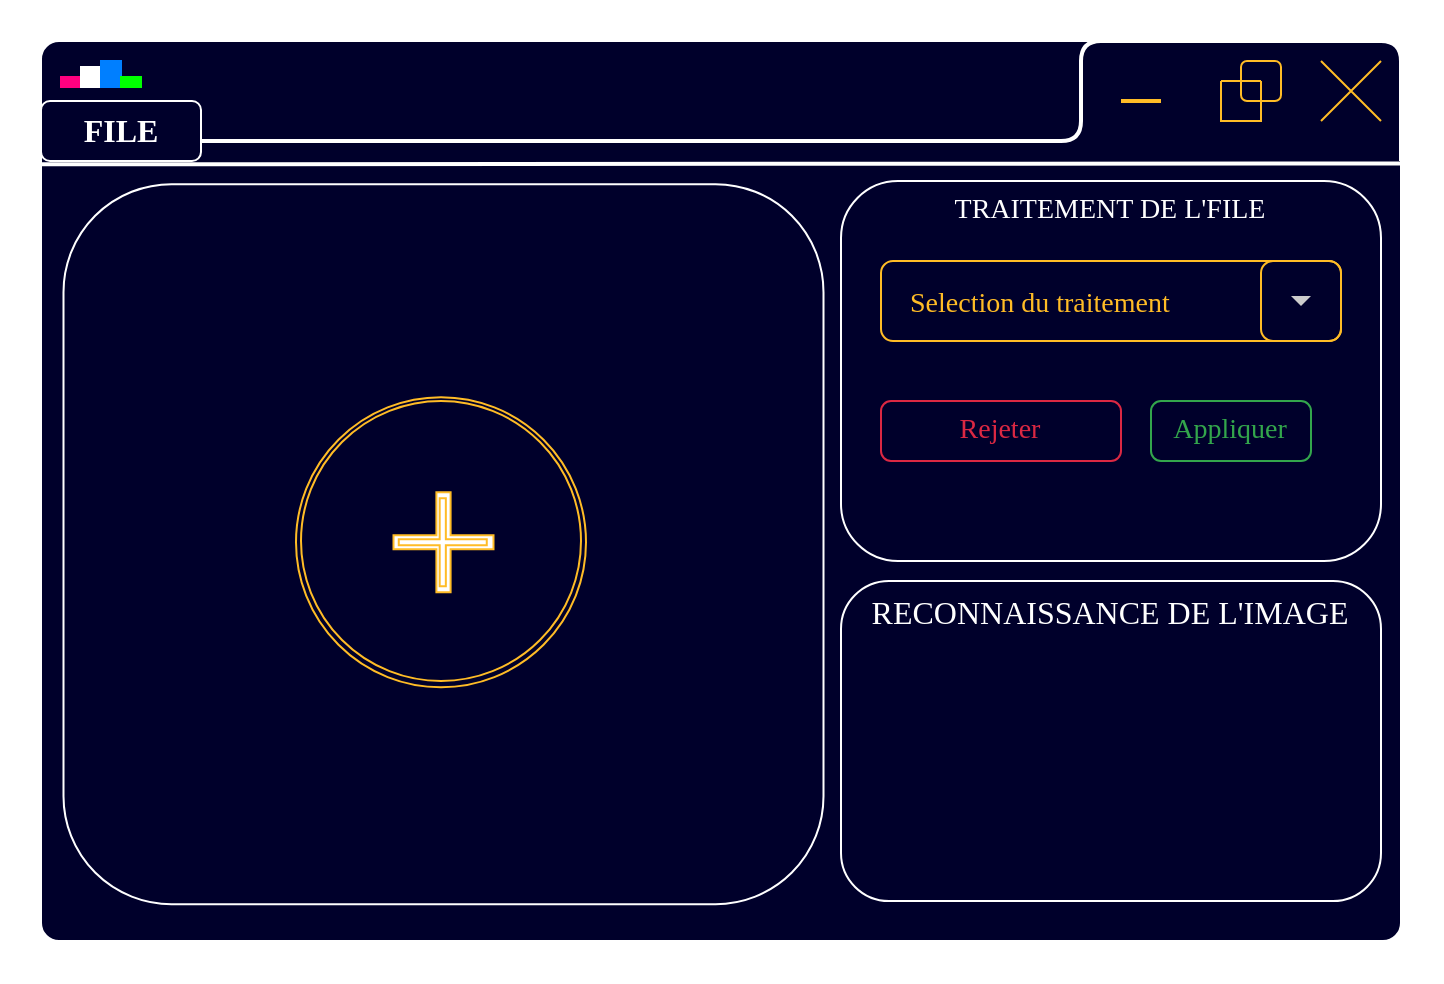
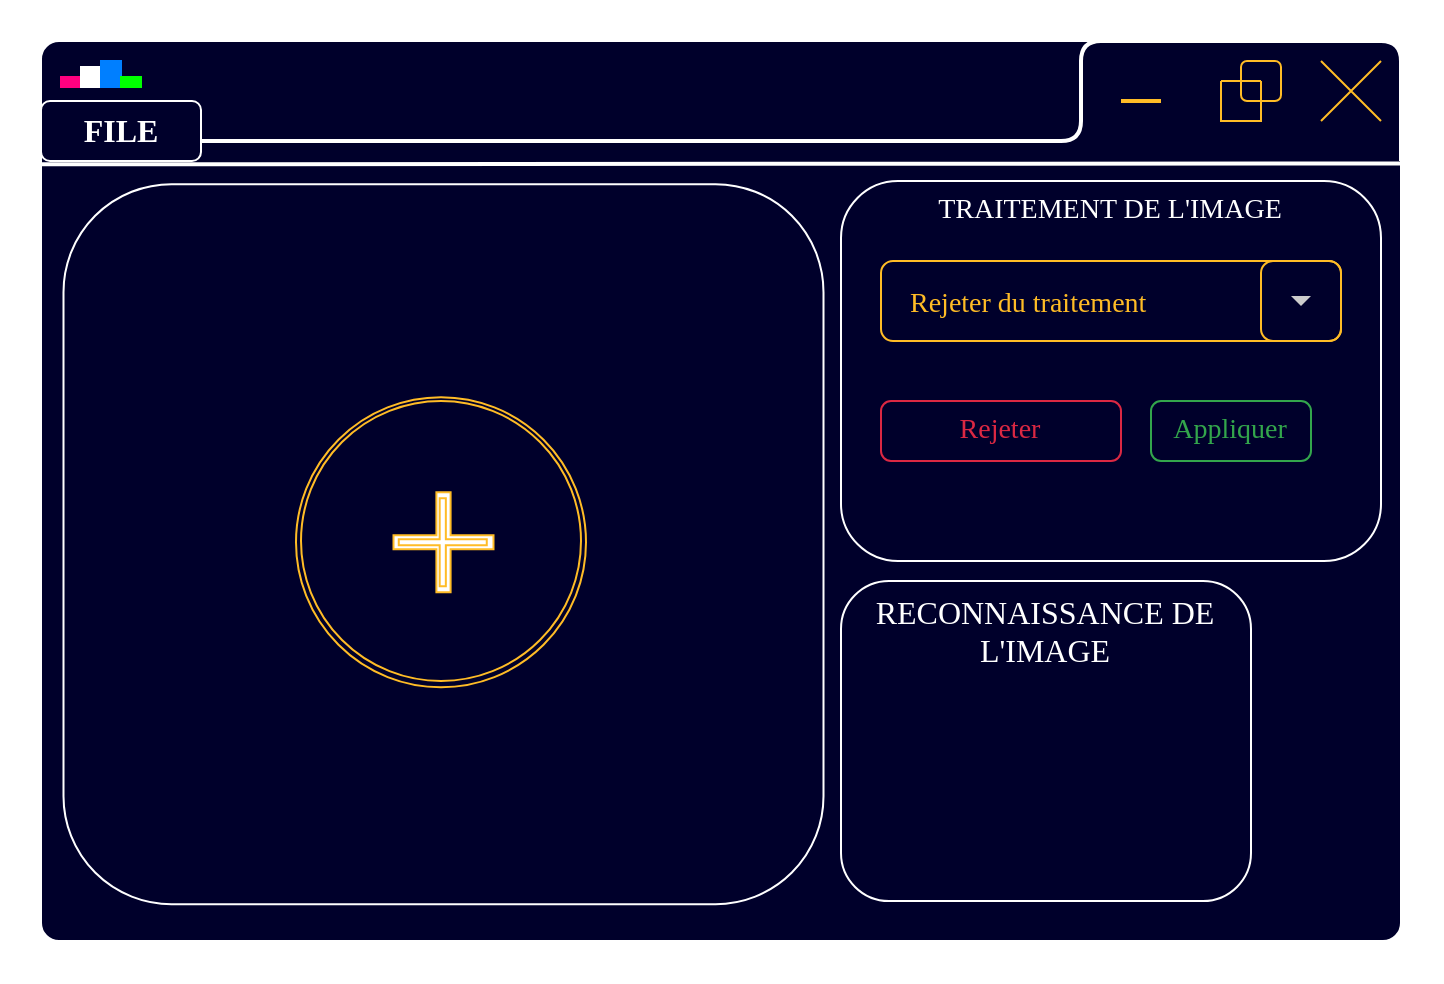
(1111, 212) -> (1111, 212)
(1072, 303) -> (1064, 303)
(1111, 741) -> (1046, 741)
